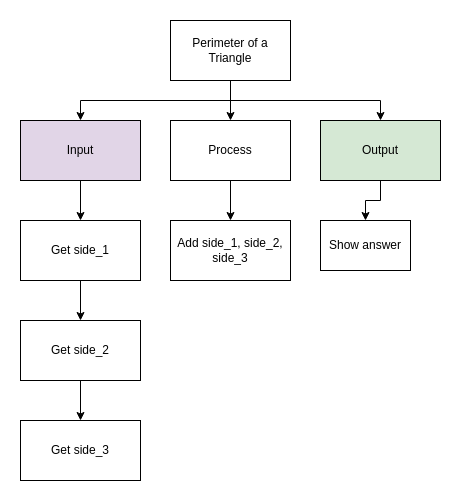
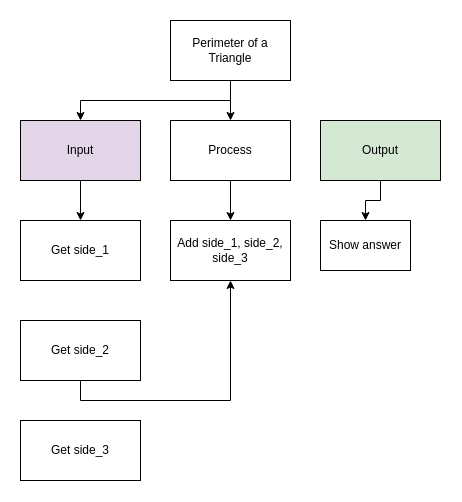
(313, 101) -> none
(81, 297) -> none
(81, 406) -> (211, 401)
